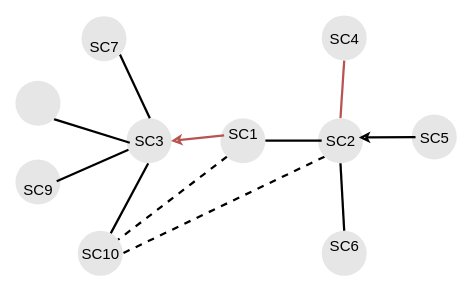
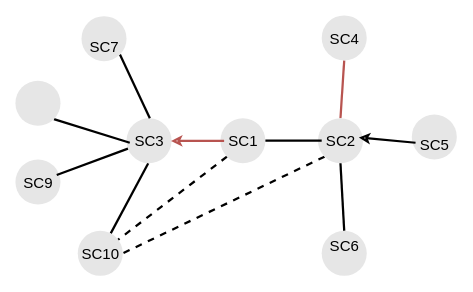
(243, 133) -> (243, 141)
(434, 137) -> (434, 144)
(38, 189) -> (38, 182)
